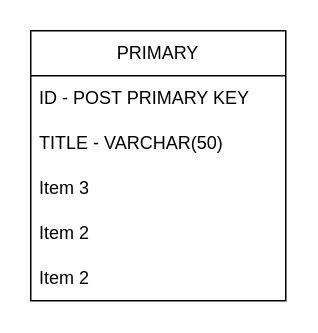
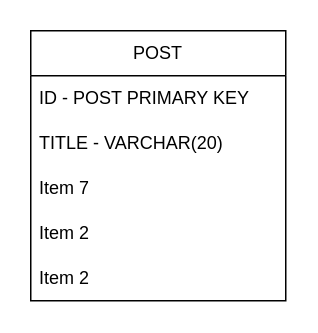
(158, 53) -> (158, 53)
(131, 143) -> (131, 143)
(68, 188) -> (68, 188)
